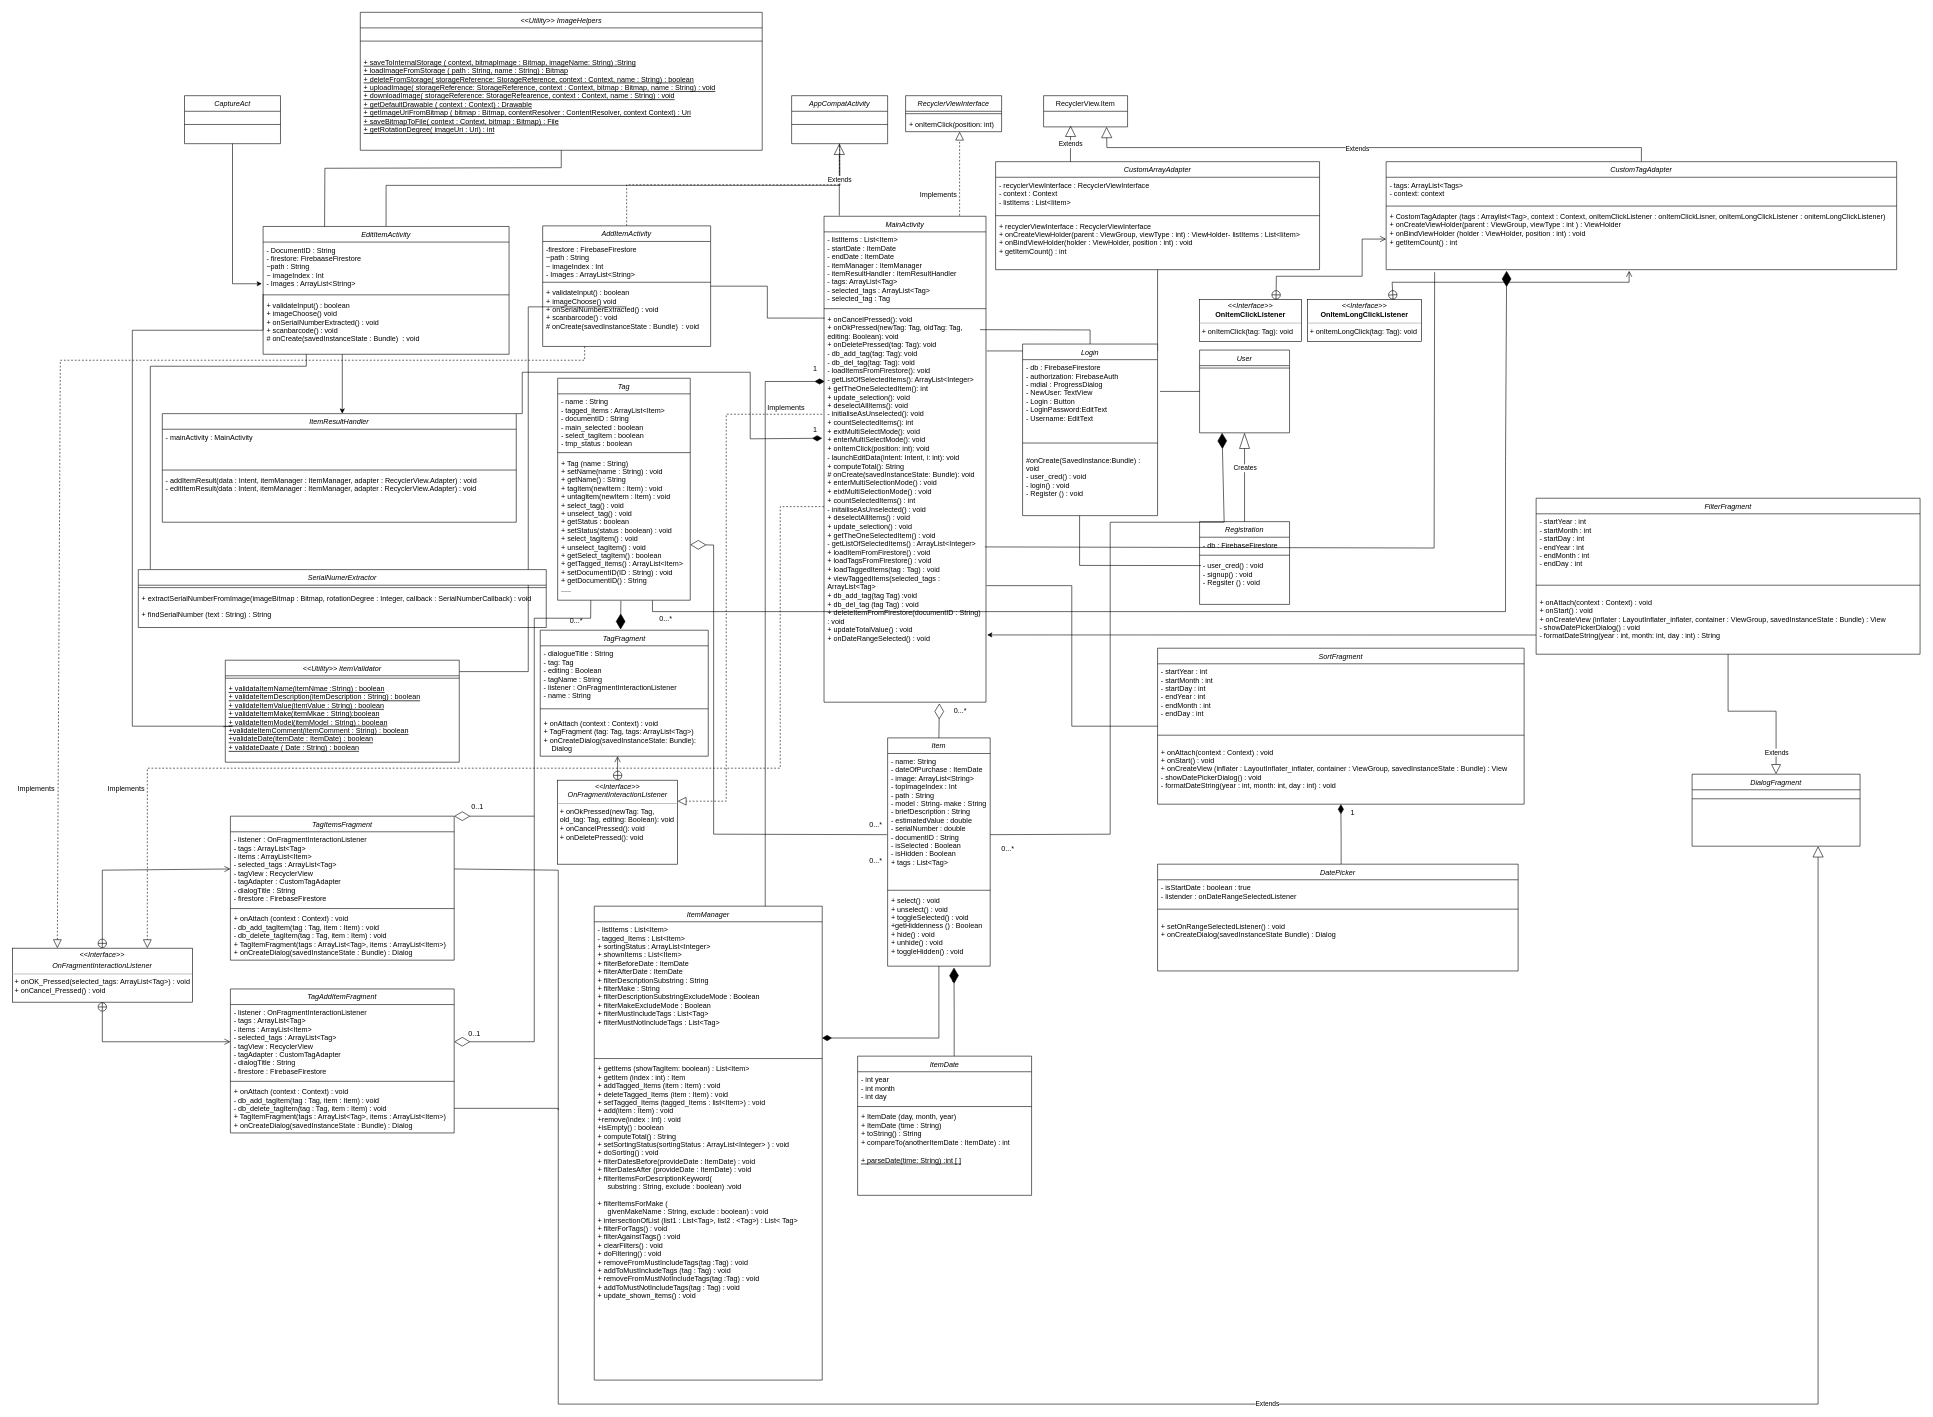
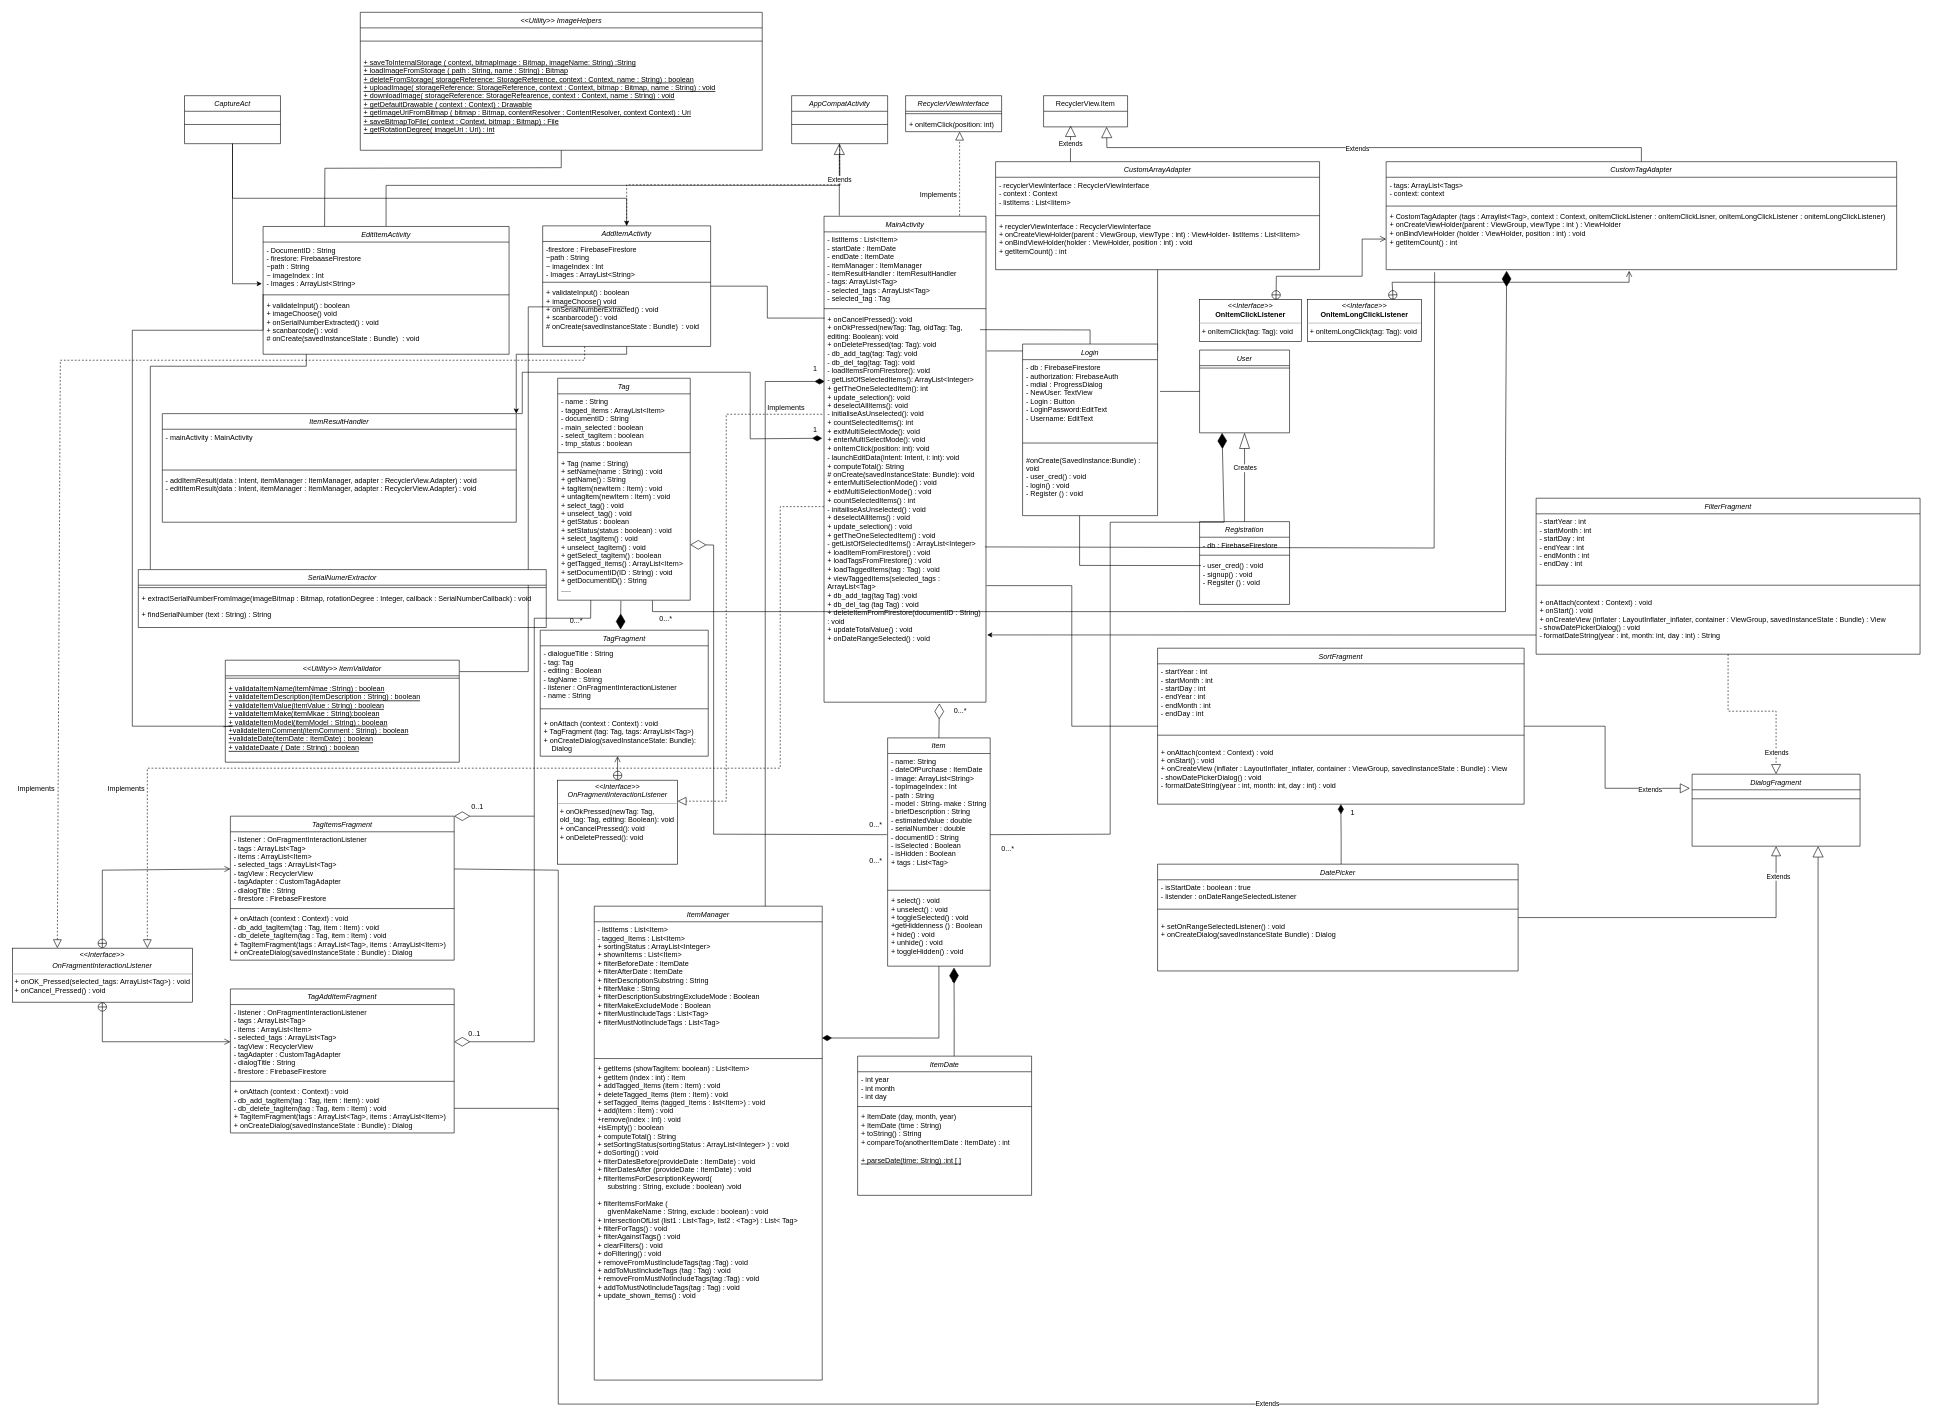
none -> (429, 198)
none -> (627, 352)
(342, 408) -> none
(1742, 711) -> (1742, 711)
none -> (1566, 726)
none -> (1678, 918)
